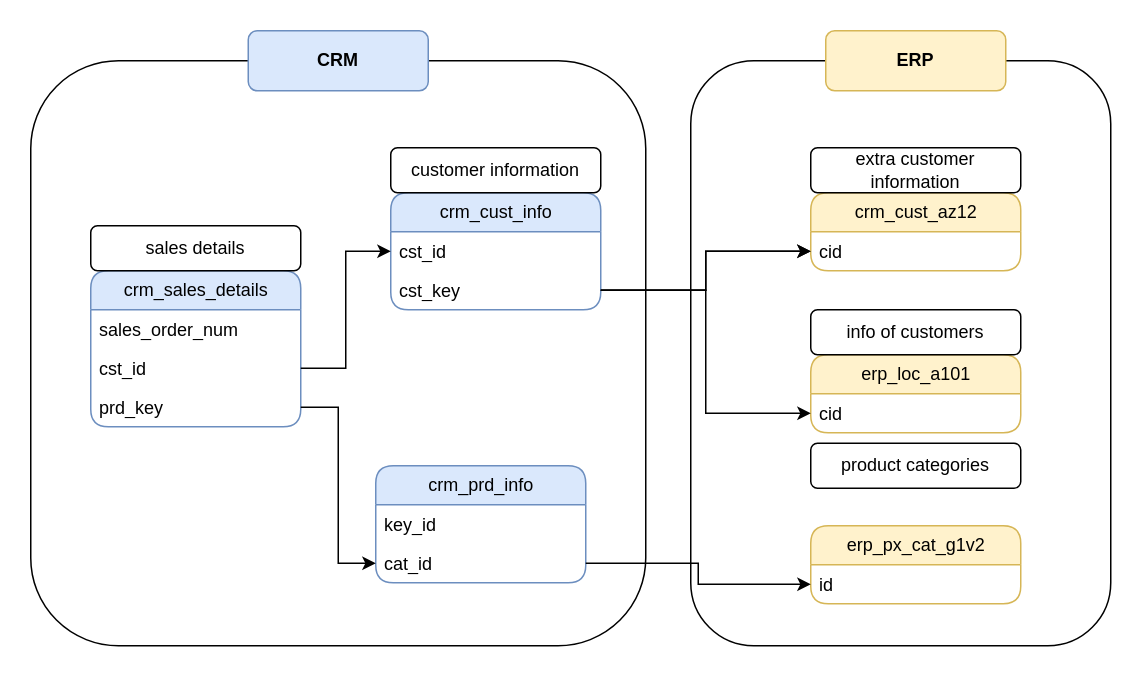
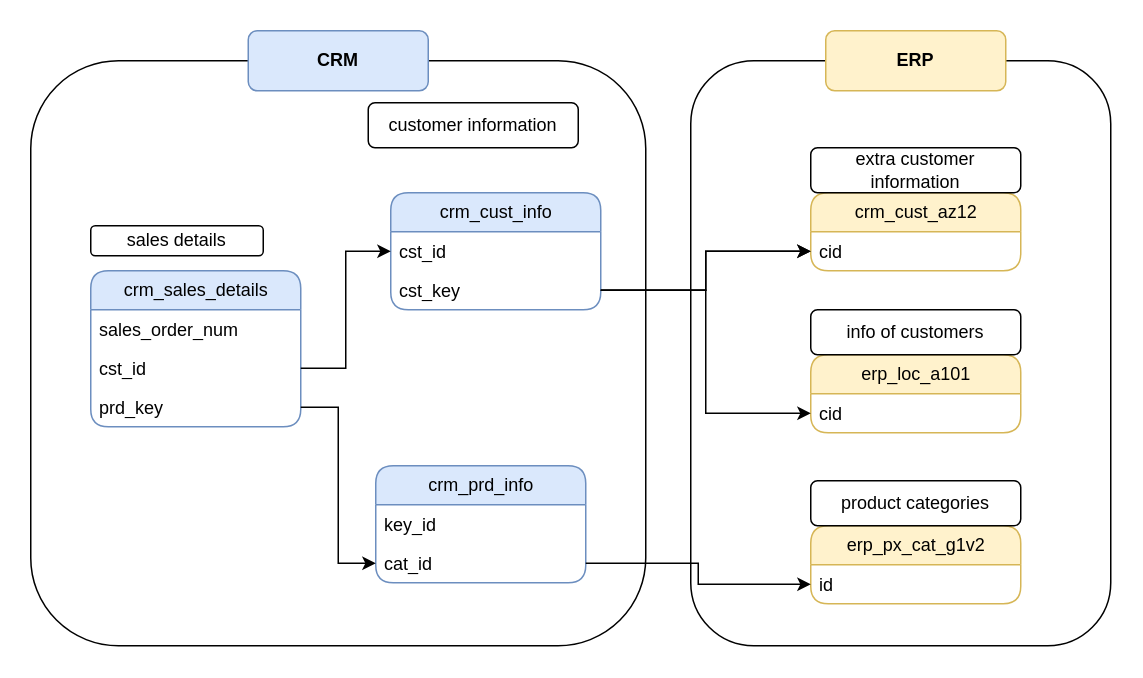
(496, 170) -> (473, 125)
(196, 248) -> (177, 241)
(916, 466) -> (916, 503)
